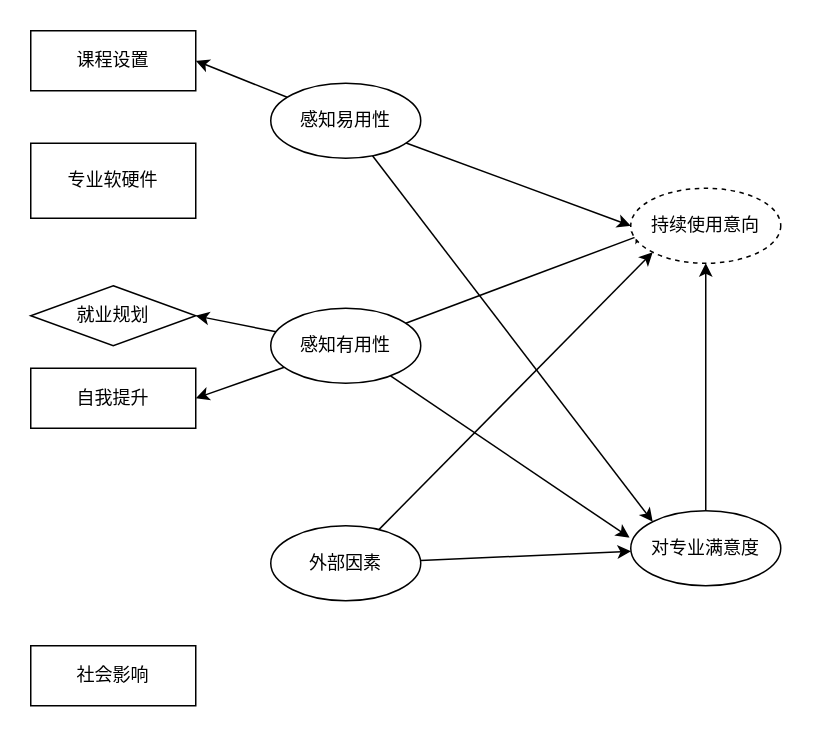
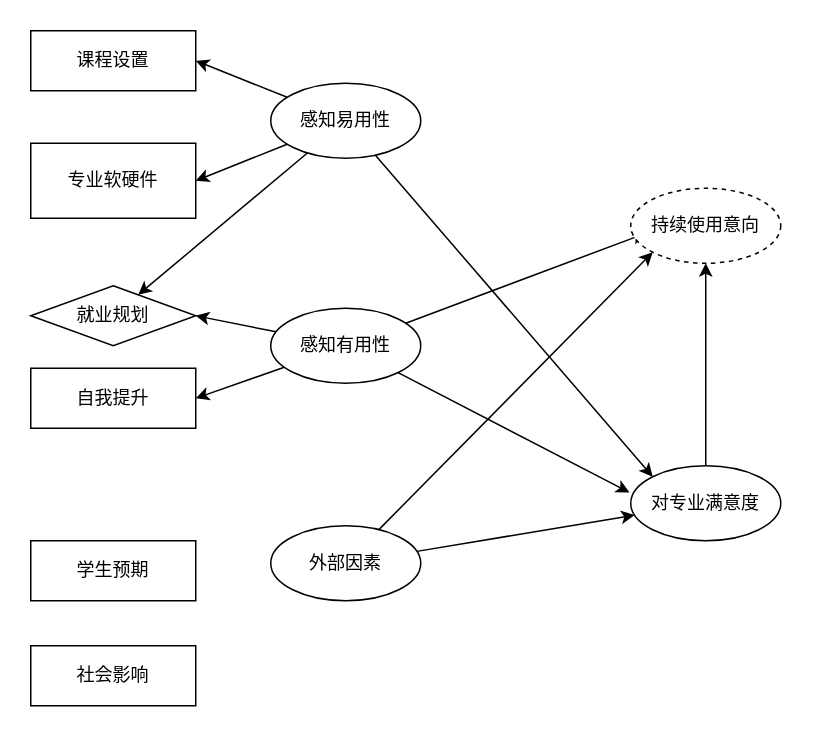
none -> (246, 161)
(513, 183) -> (227, 221)
(706, 548) -> (706, 503)
none -> (113, 571)
